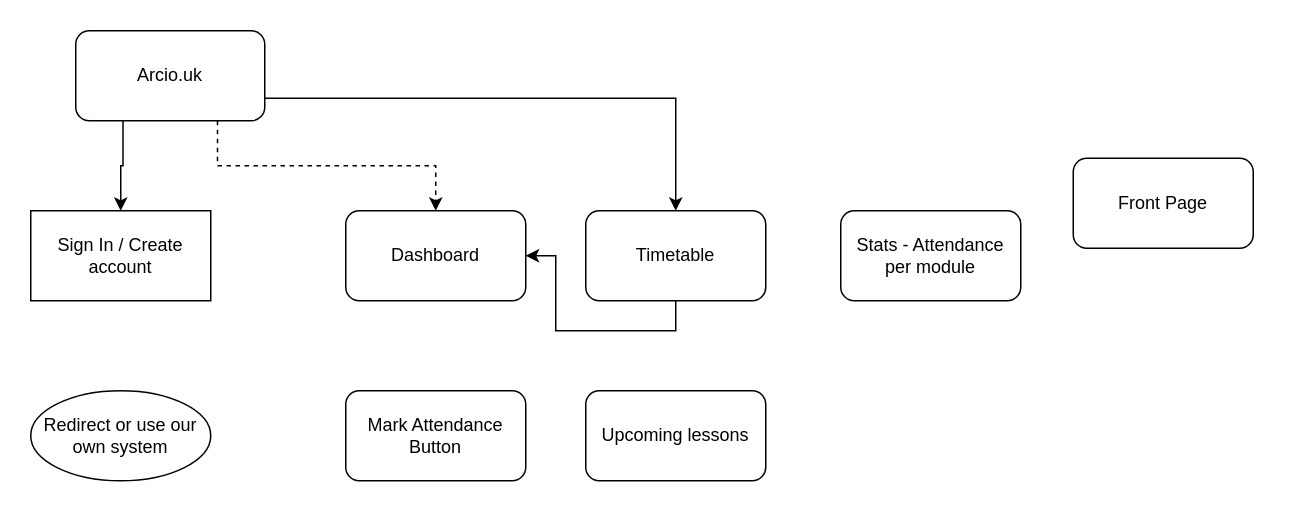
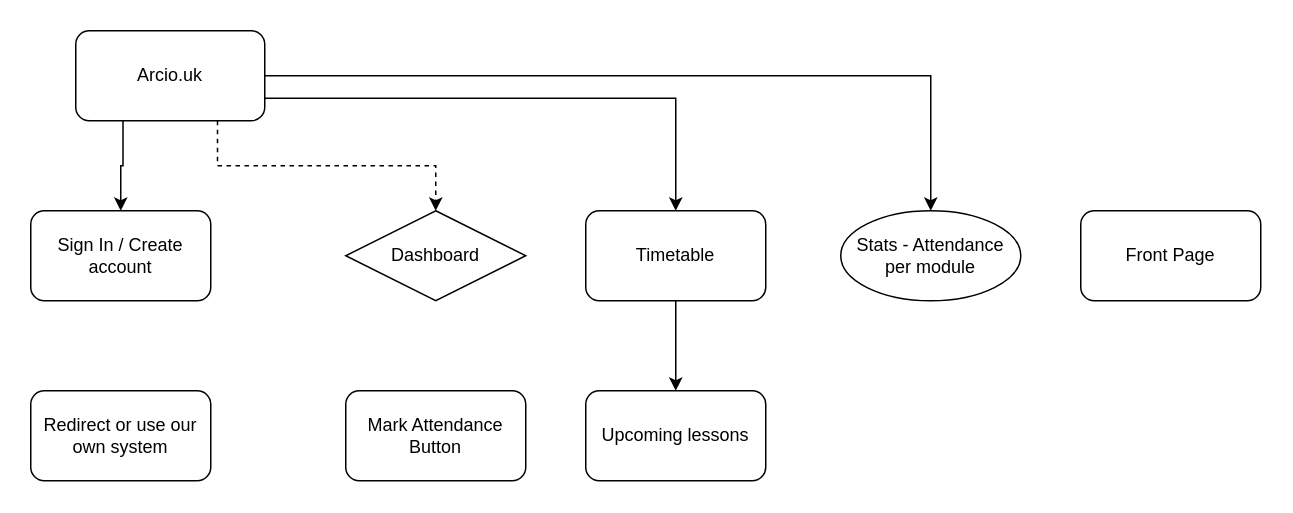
none -> (660, 76)
(1163, 203) -> (1171, 256)
(121, 256) -> (121, 256)
(436, 256) -> (436, 256)
(931, 256) -> (931, 256)
(570, 331) -> (676, 354)
(121, 436) -> (121, 436)
